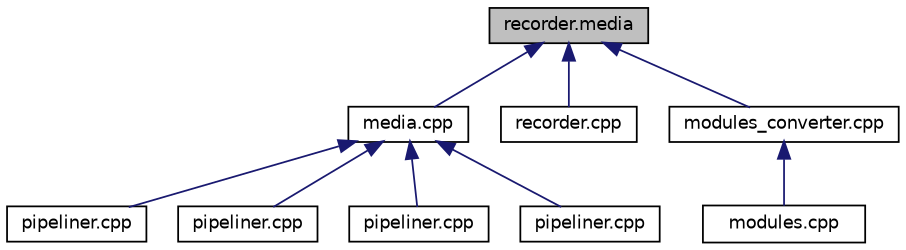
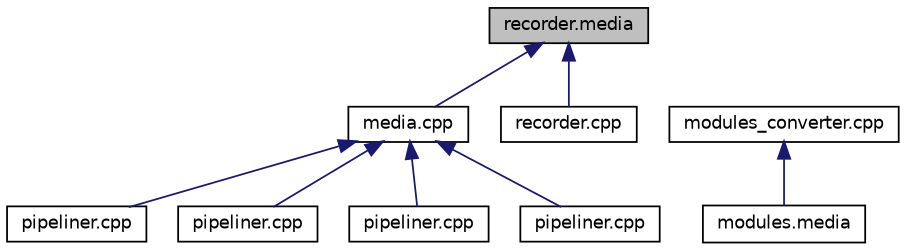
(685, 79) -> none
(784, 224) -> (784, 224)
